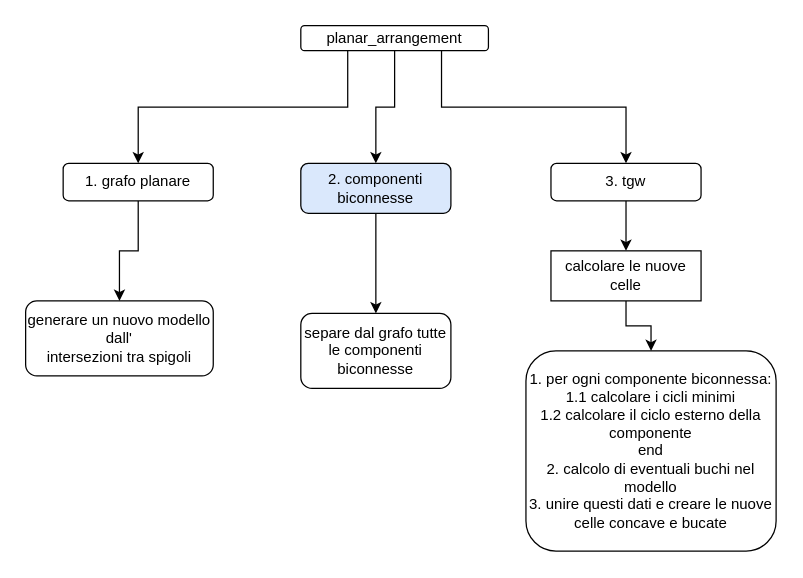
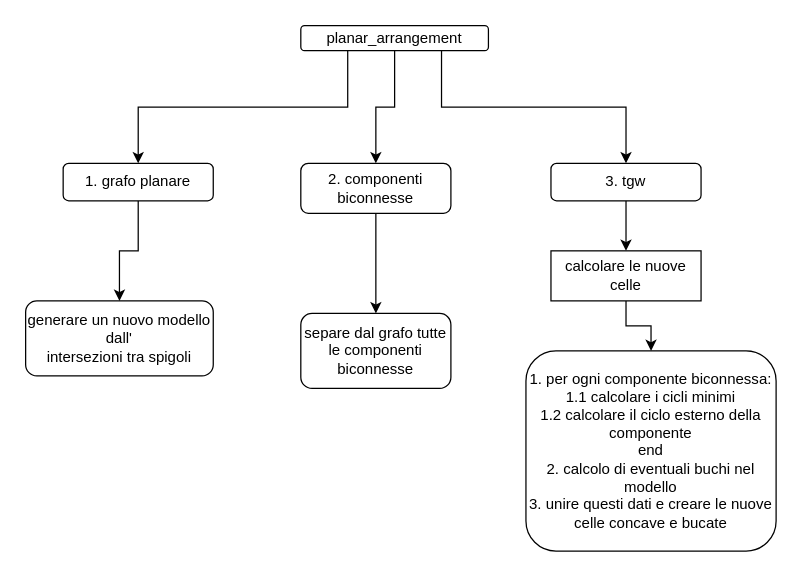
(376, 188) -> (376, 188)
